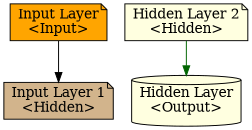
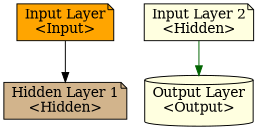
(186, 22) -> (199, 22)
(59, 101) -> (65, 101)
(186, 101) -> (199, 101)
